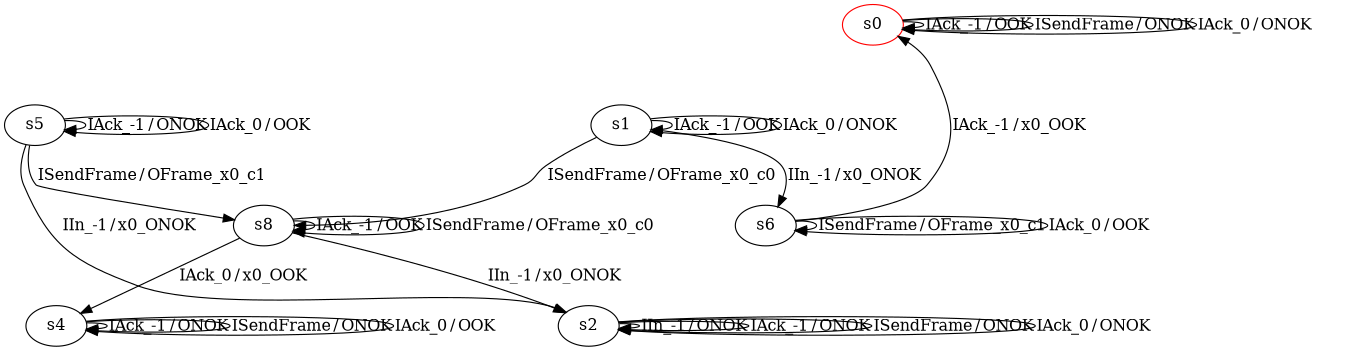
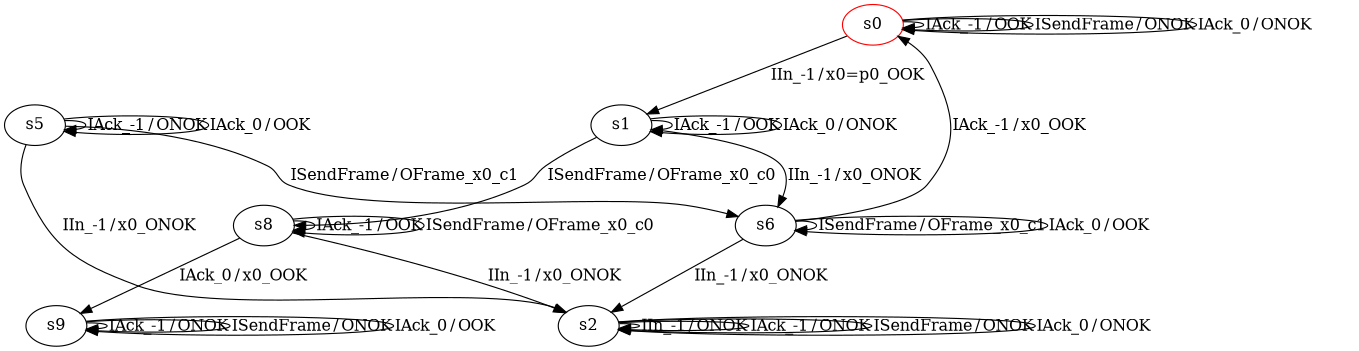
none -> (752, 73)
(109, 199) -> (390, 201)
none -> (682, 273)
(56, 326) -> (56, 326)
